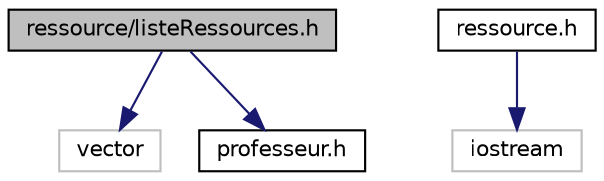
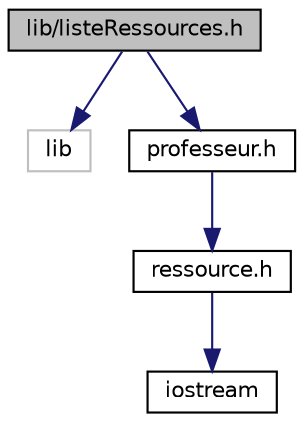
(172, 30) -> (135, 30)
(110, 151) -> (59, 151)
(517, 151) -> (212, 392)
none -> (212, 200)
